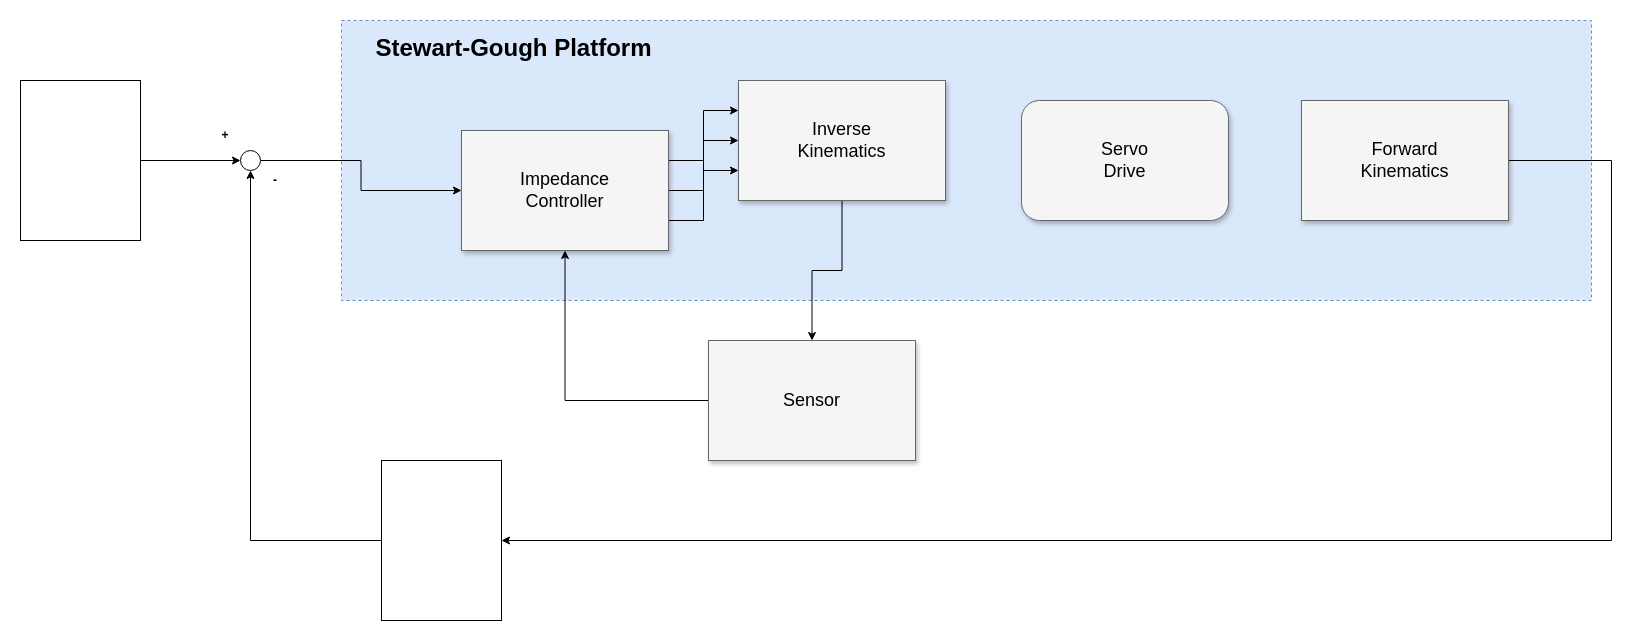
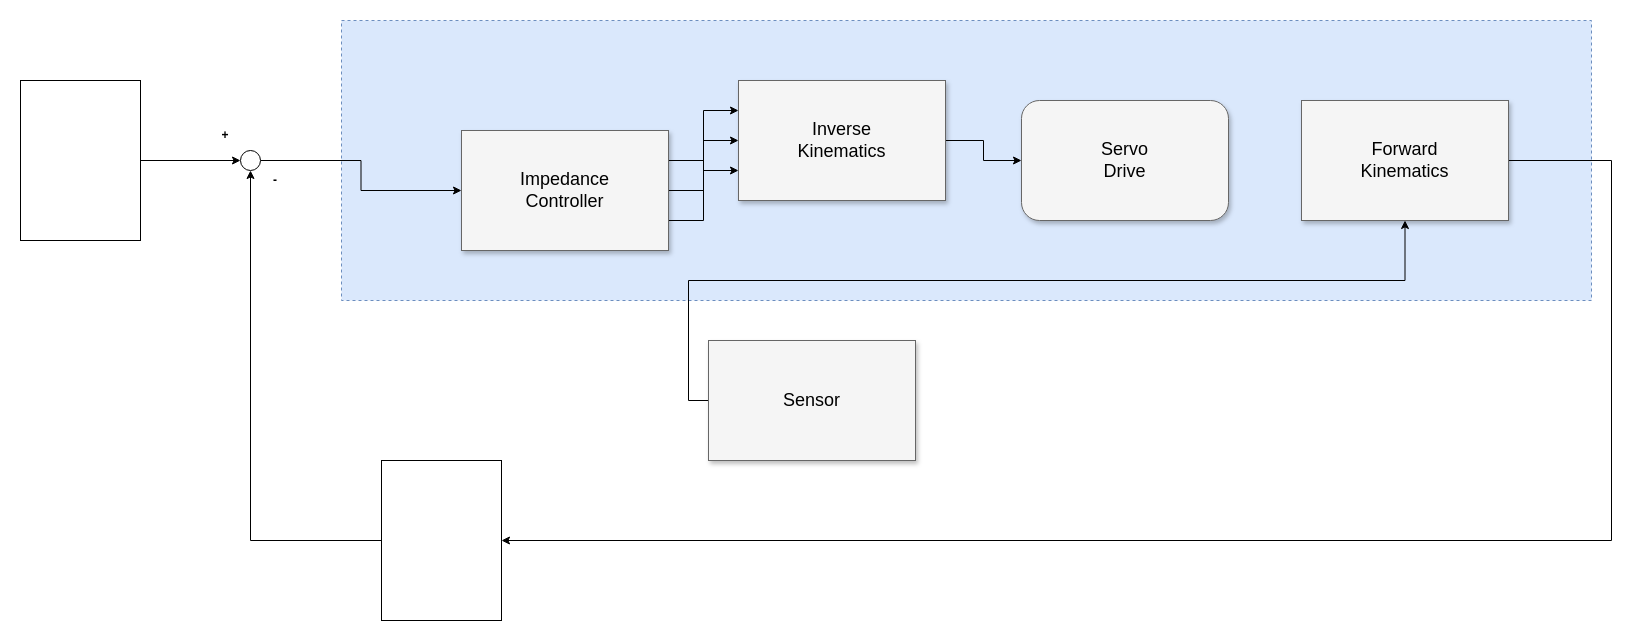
(514, 48) -> none
(823, 271) -> (984, 147)
(577, 401) -> (987, 281)
